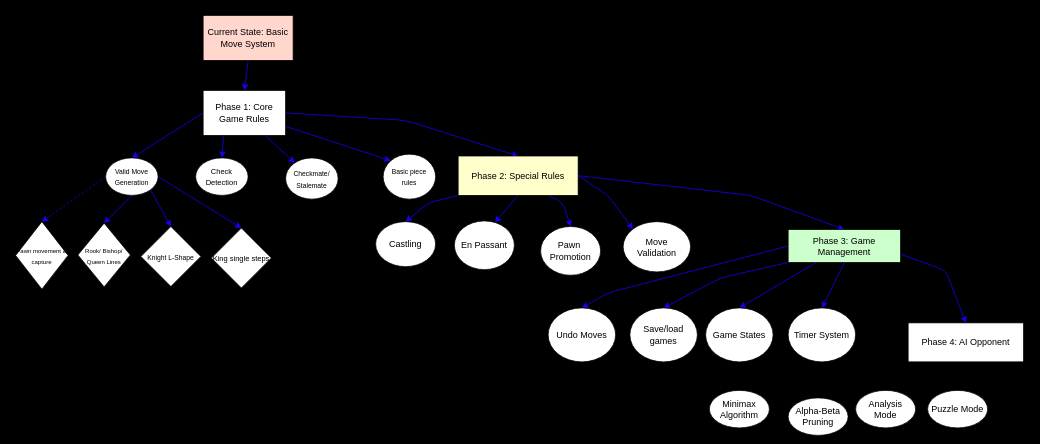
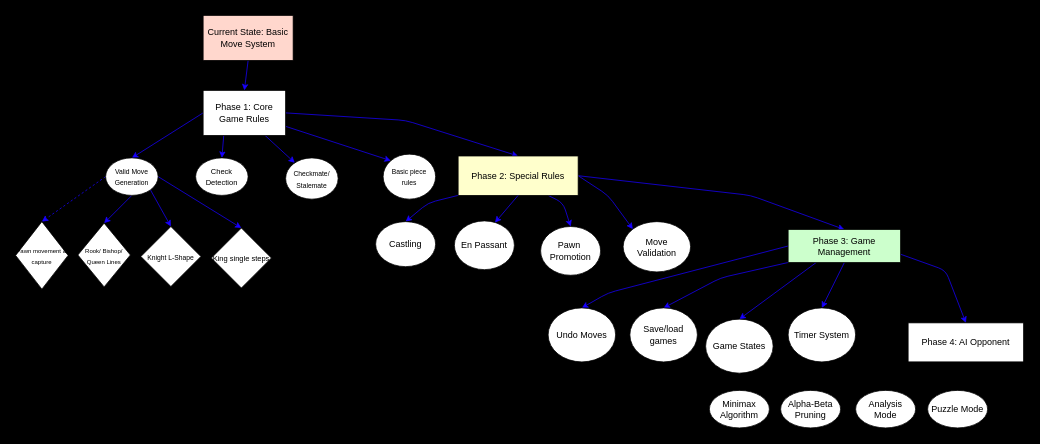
(739, 335) -> (739, 346)
(818, 417) -> (810, 409)
